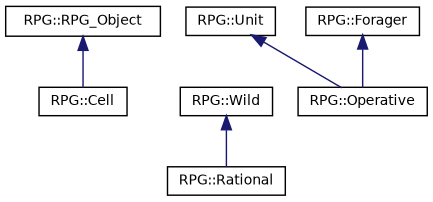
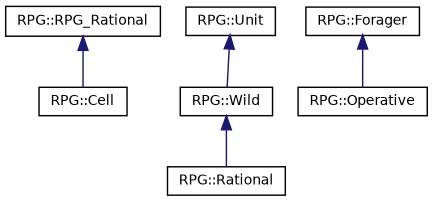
(83, 21) -> (83, 21)
(303, 65) -> (228, 69)
